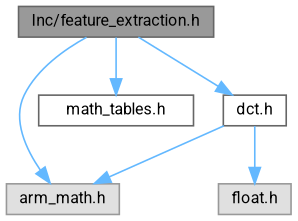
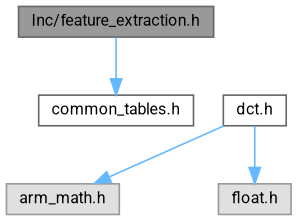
(178, 62) -> none
(26, 93) -> none
(116, 110) -> (116, 110)
